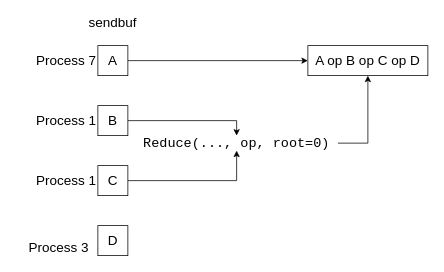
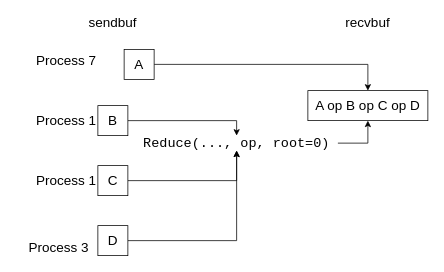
none -> (368, 23)
(113, 60) -> (139, 64)
(368, 60) -> (368, 105)
none -> (211, 240)
